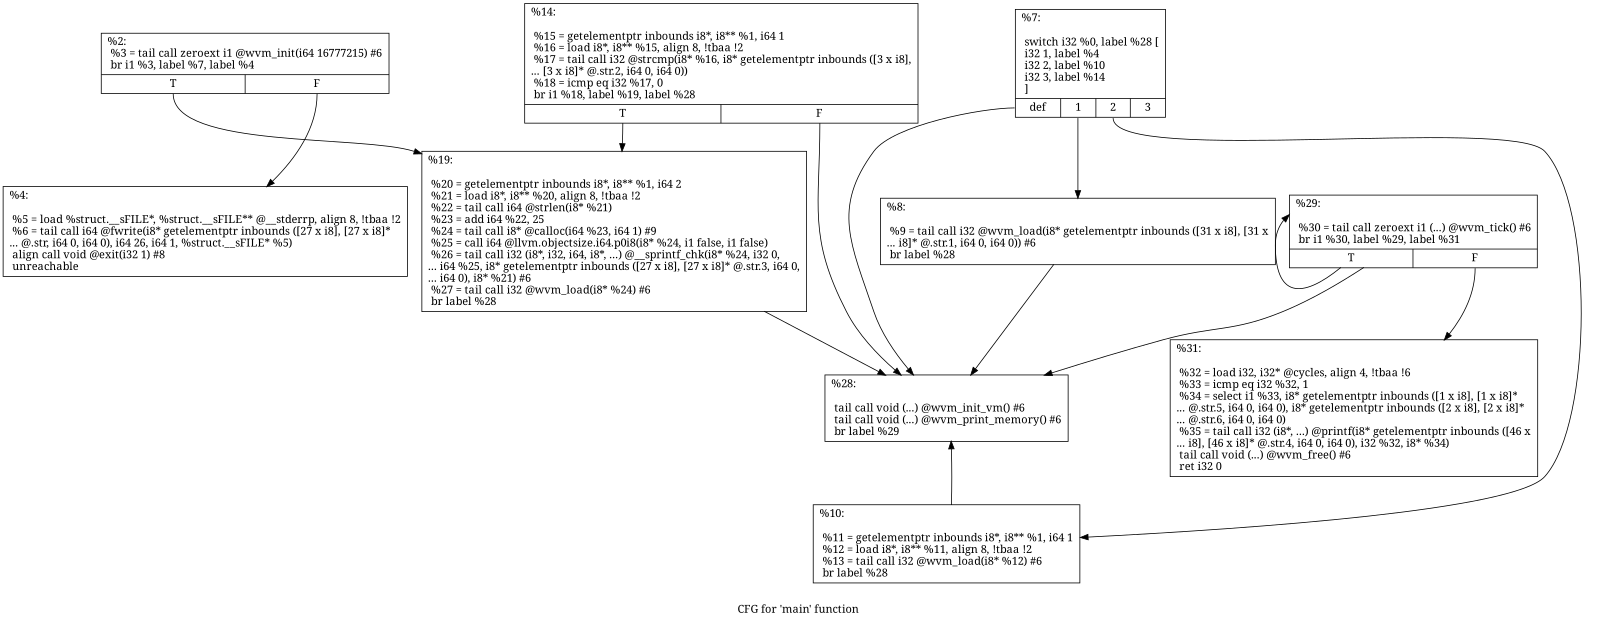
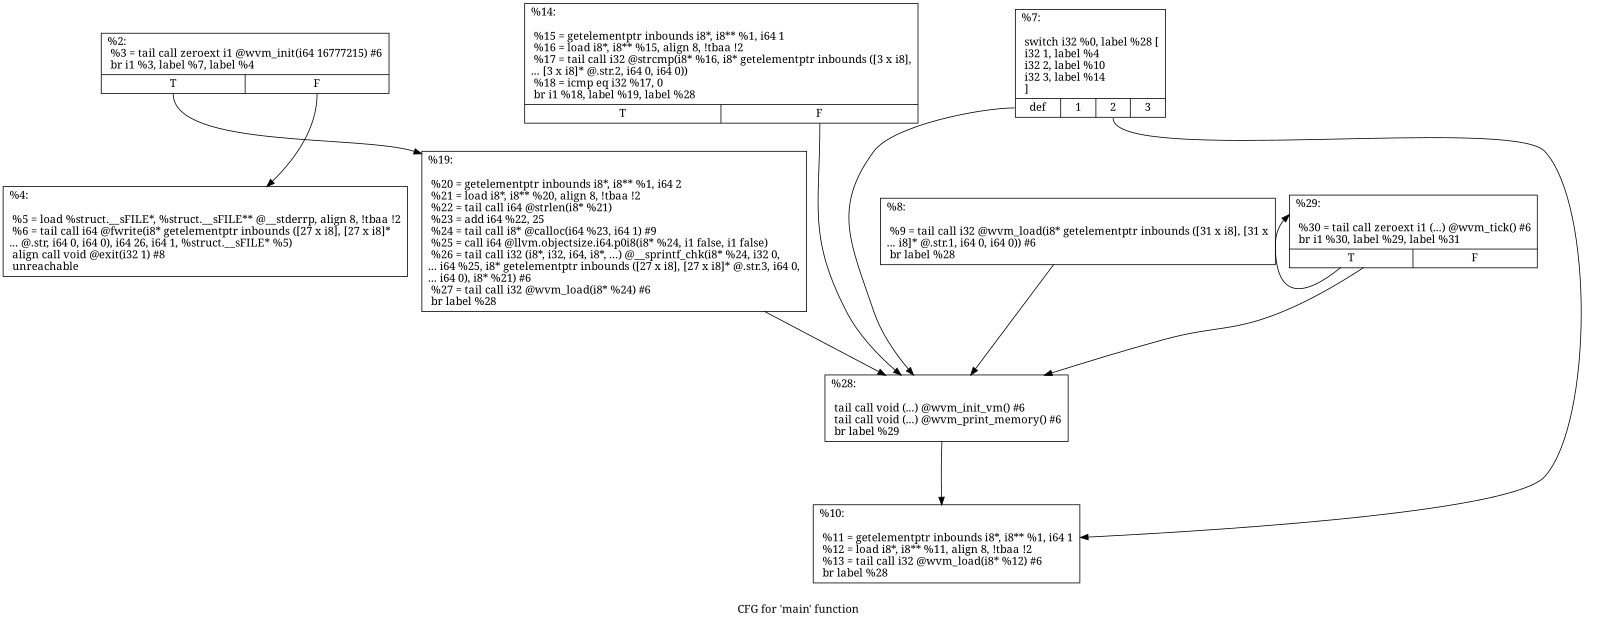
(623, 133) -> none
(1078, 154) -> none
(1354, 408) -> none
(952, 477) -> (941, 469)
